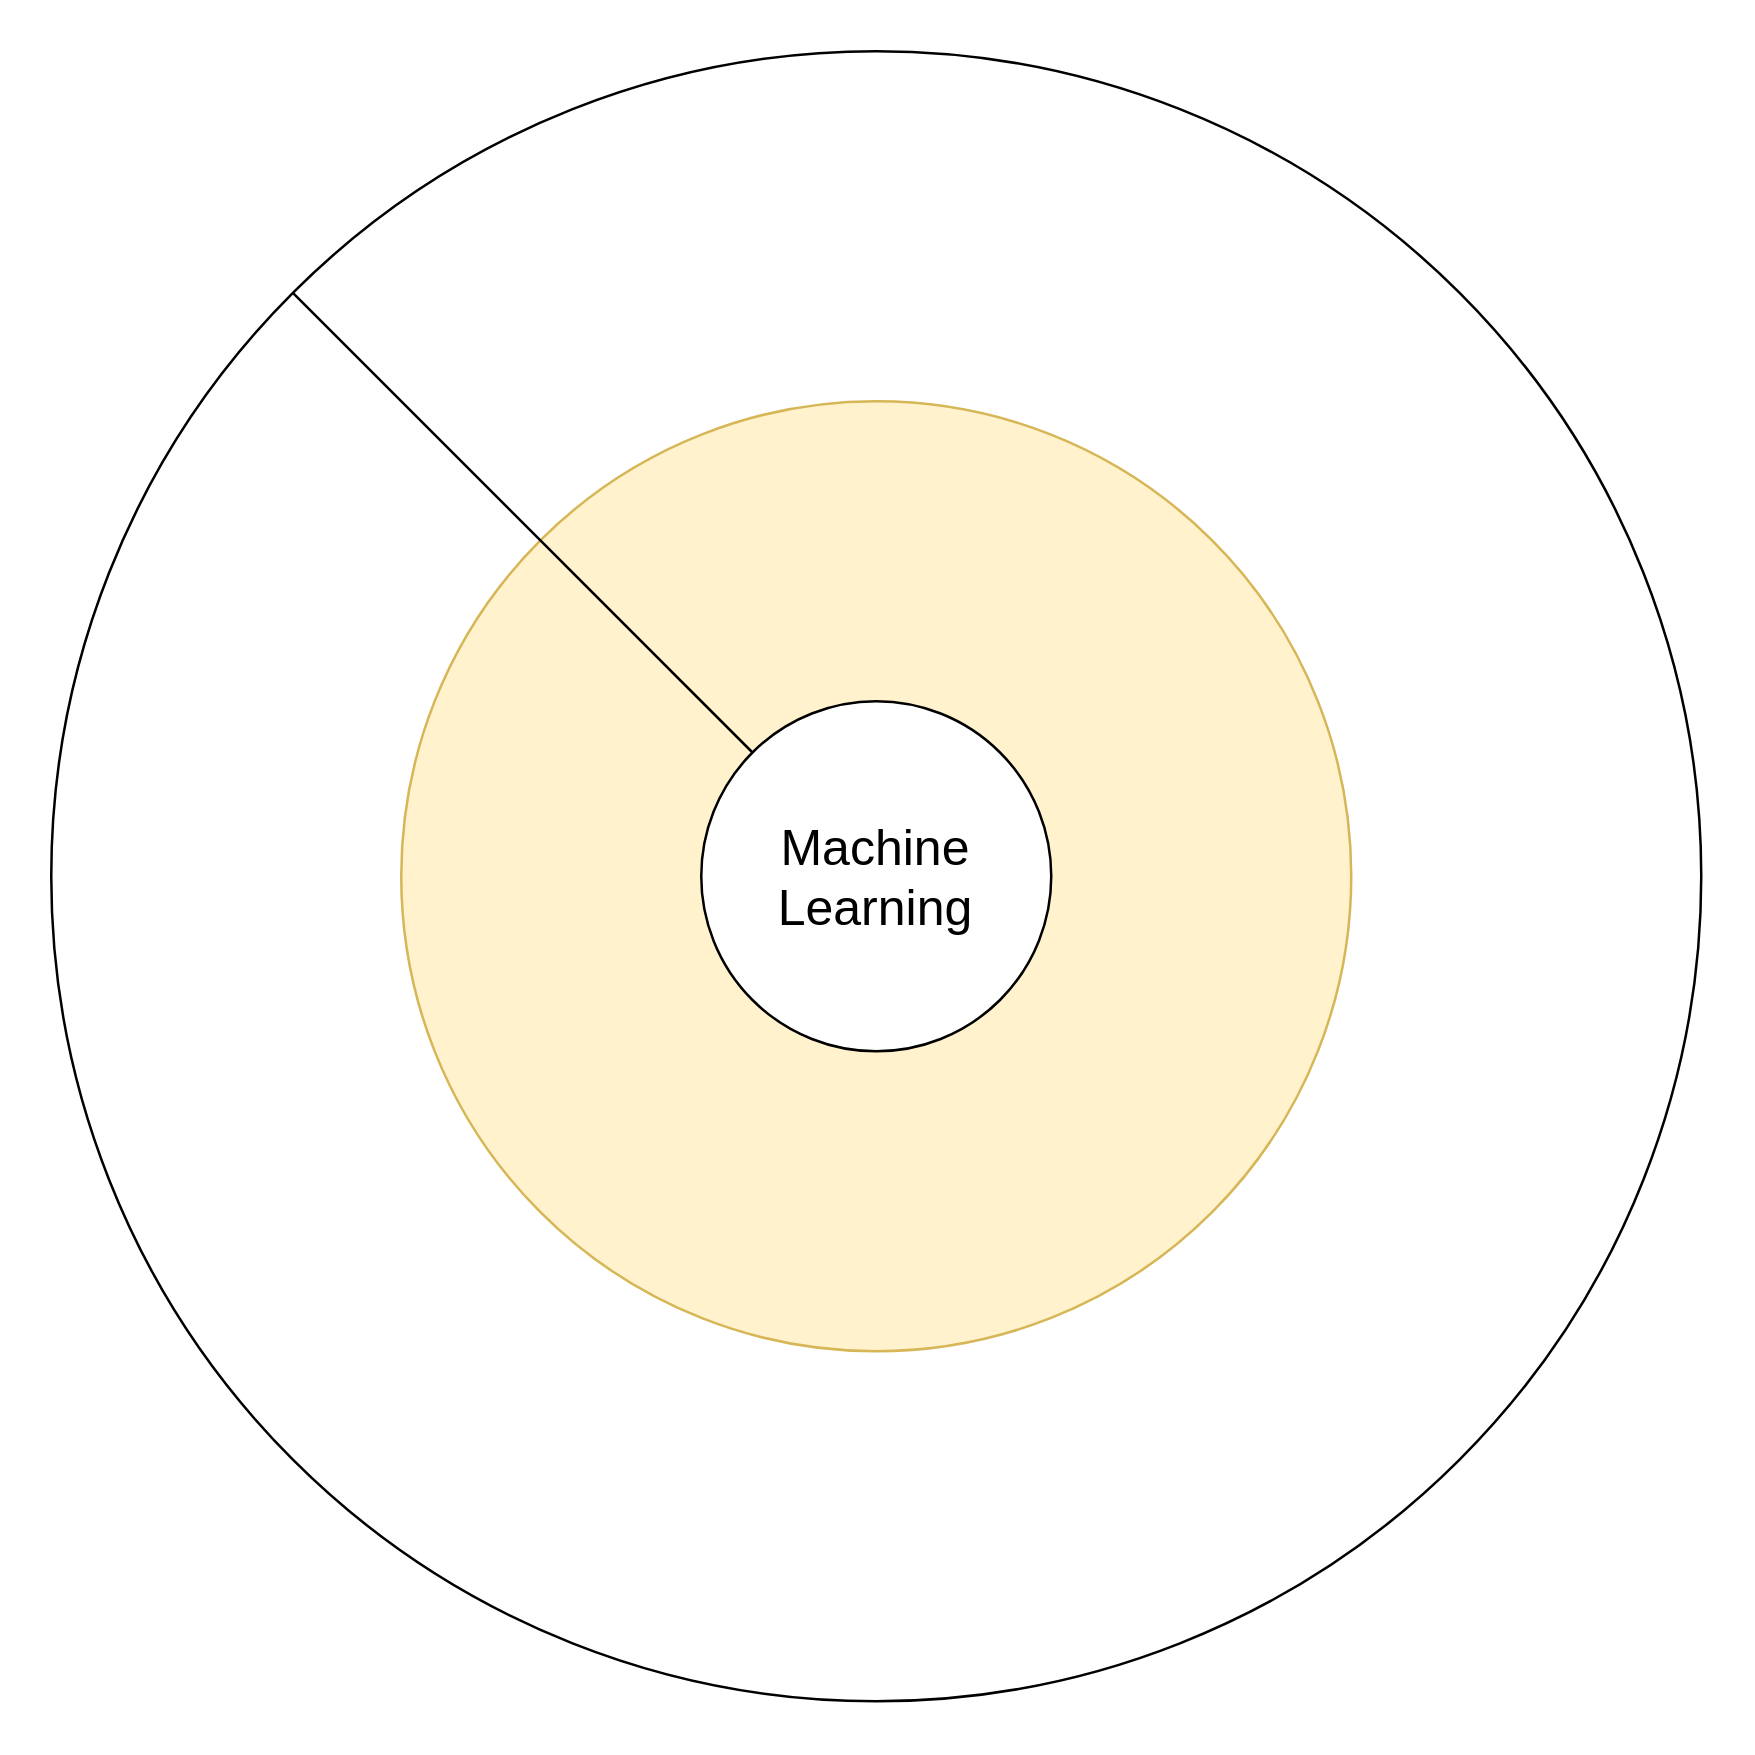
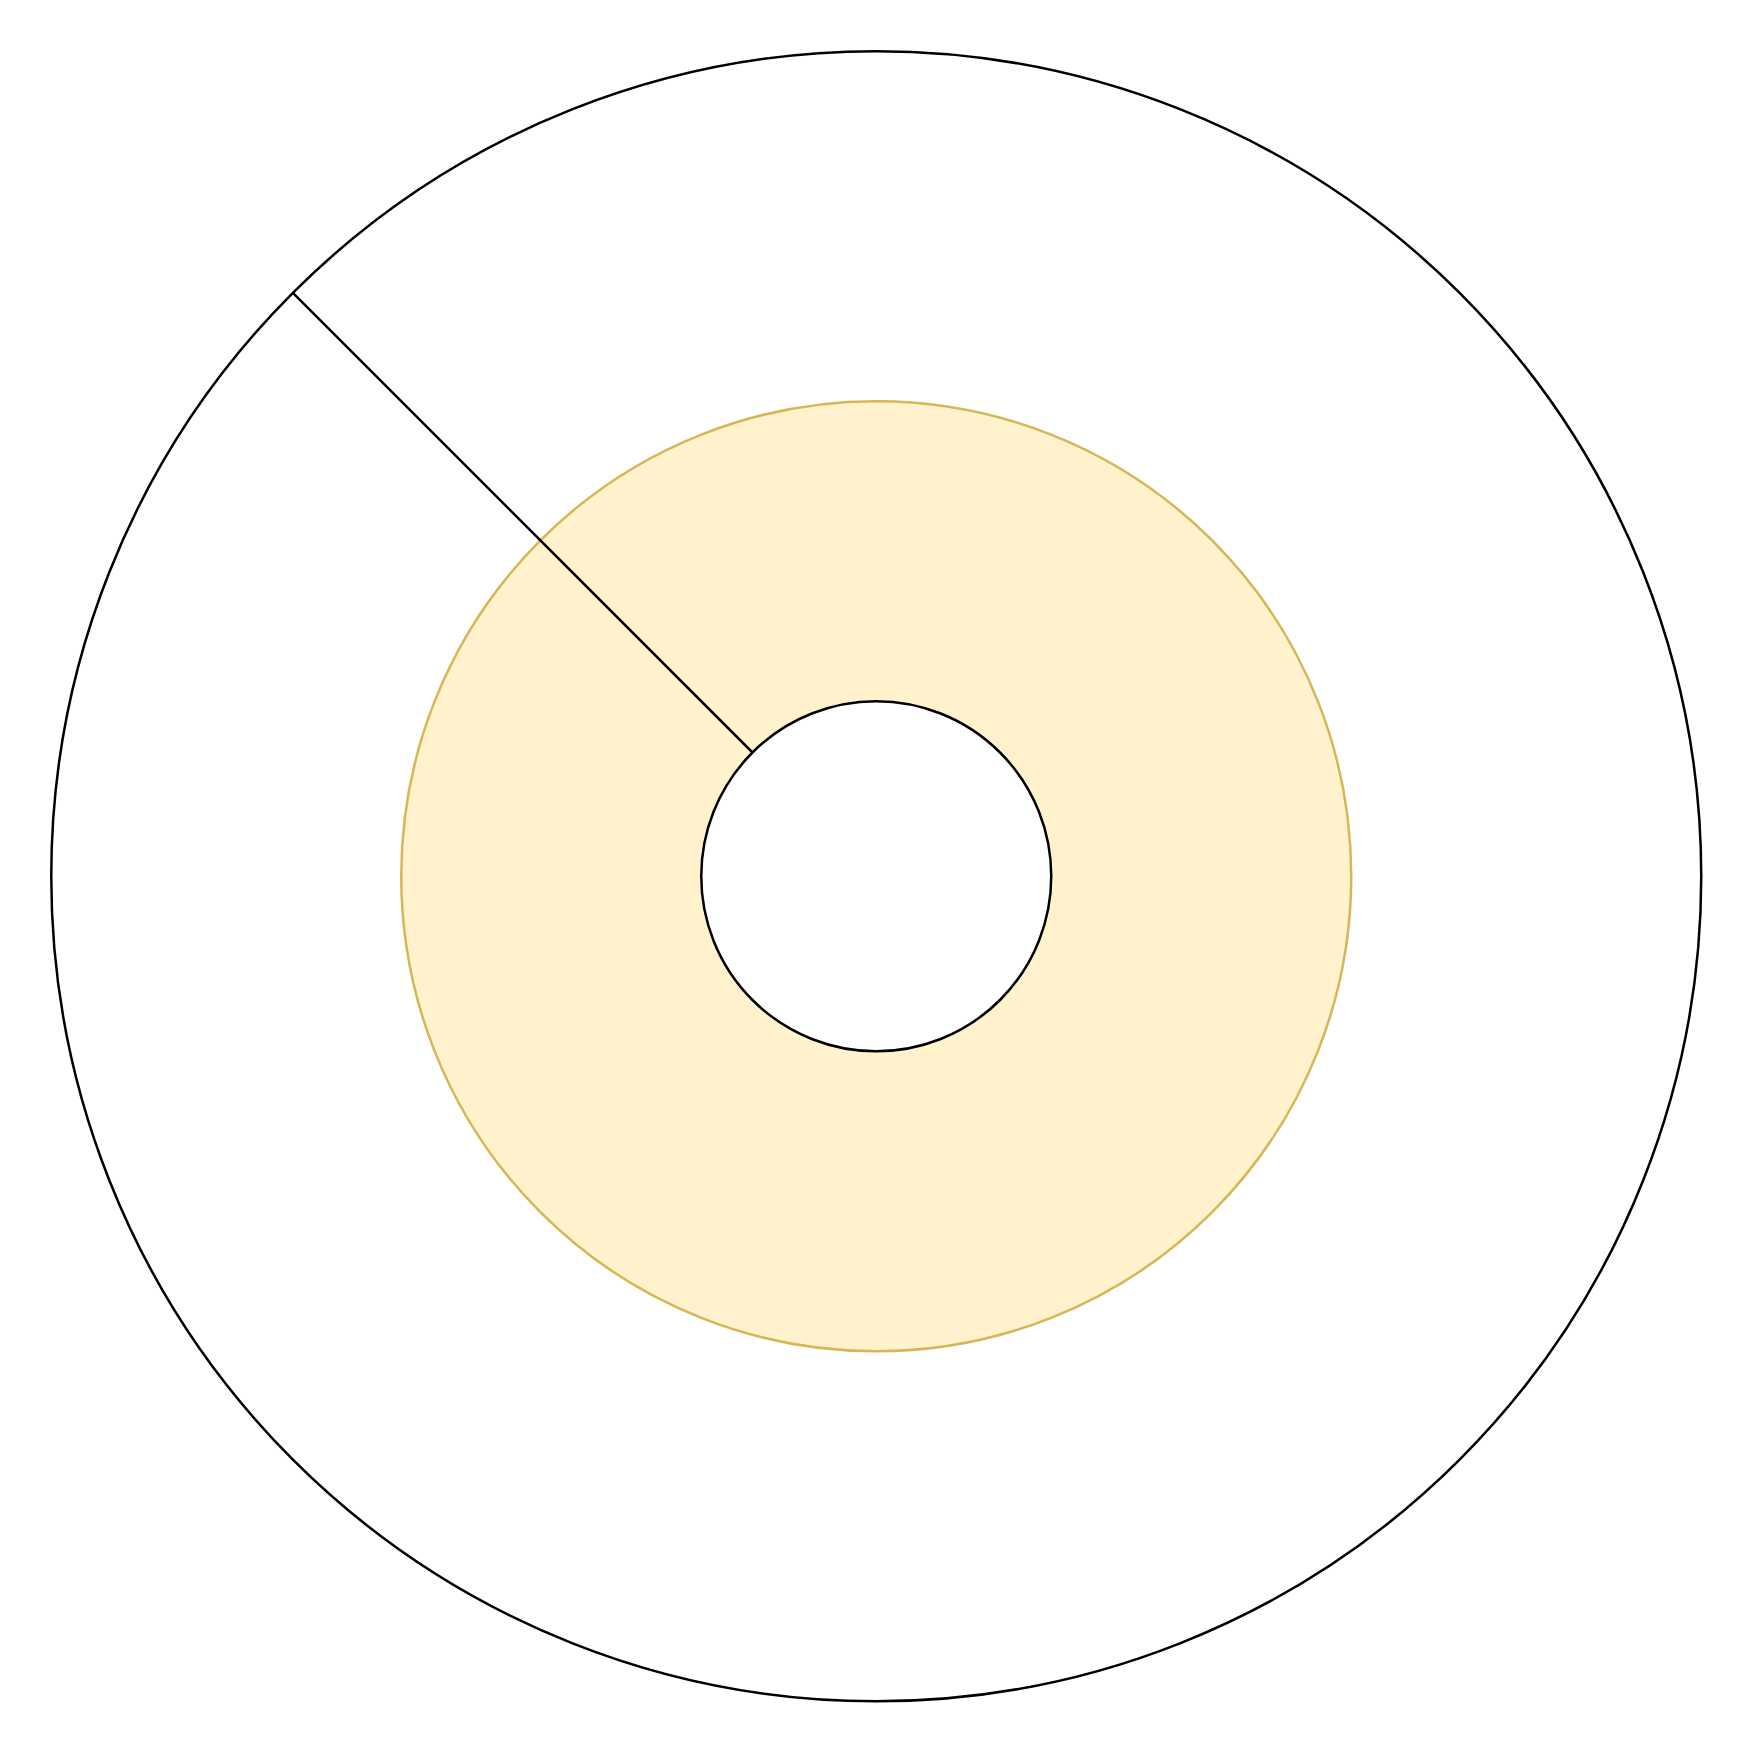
(876, 876) -> none
